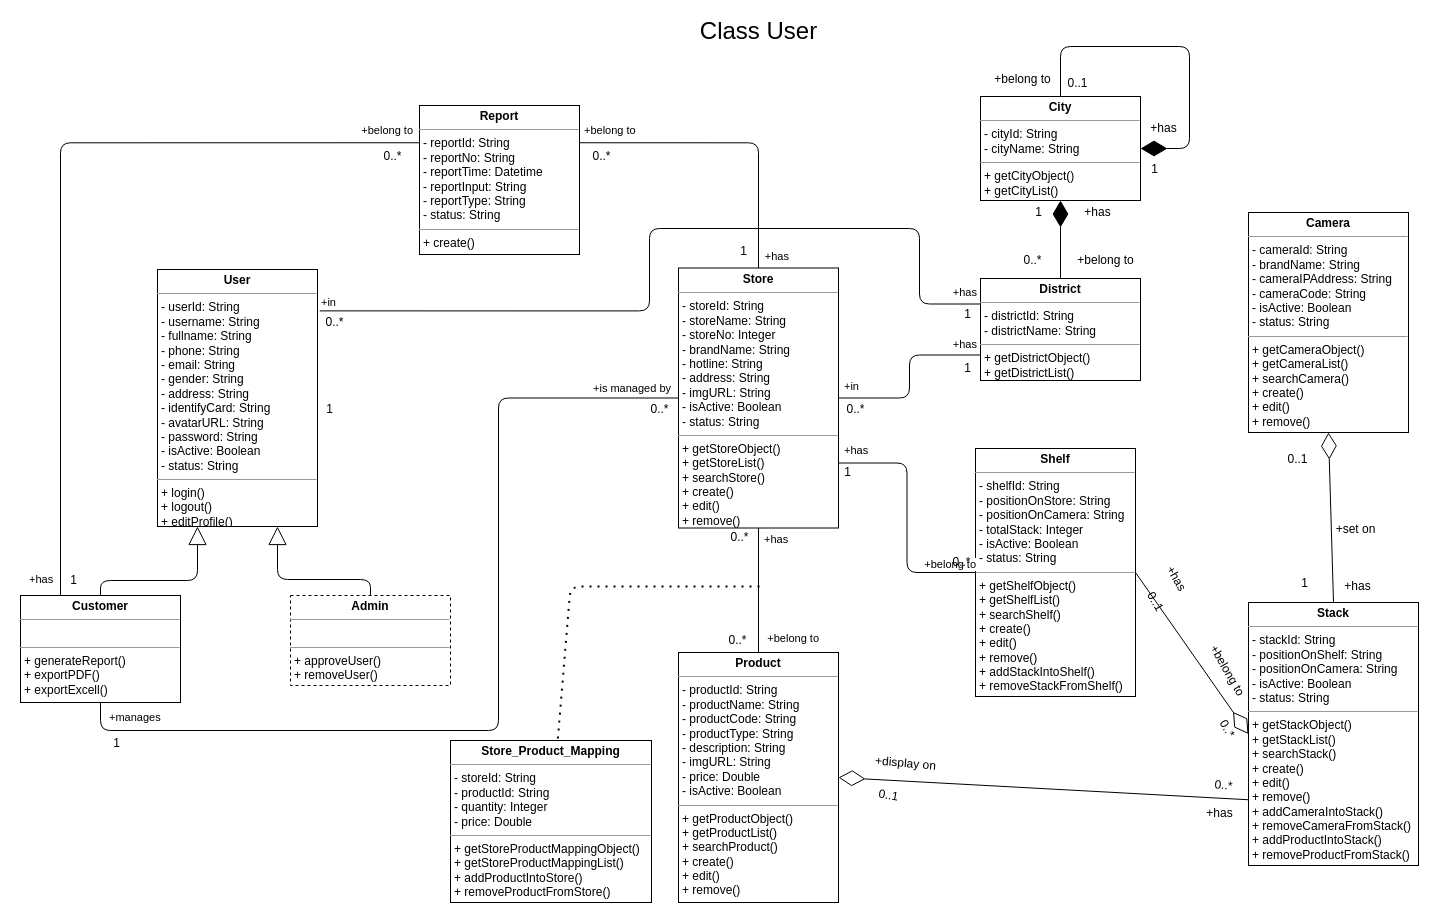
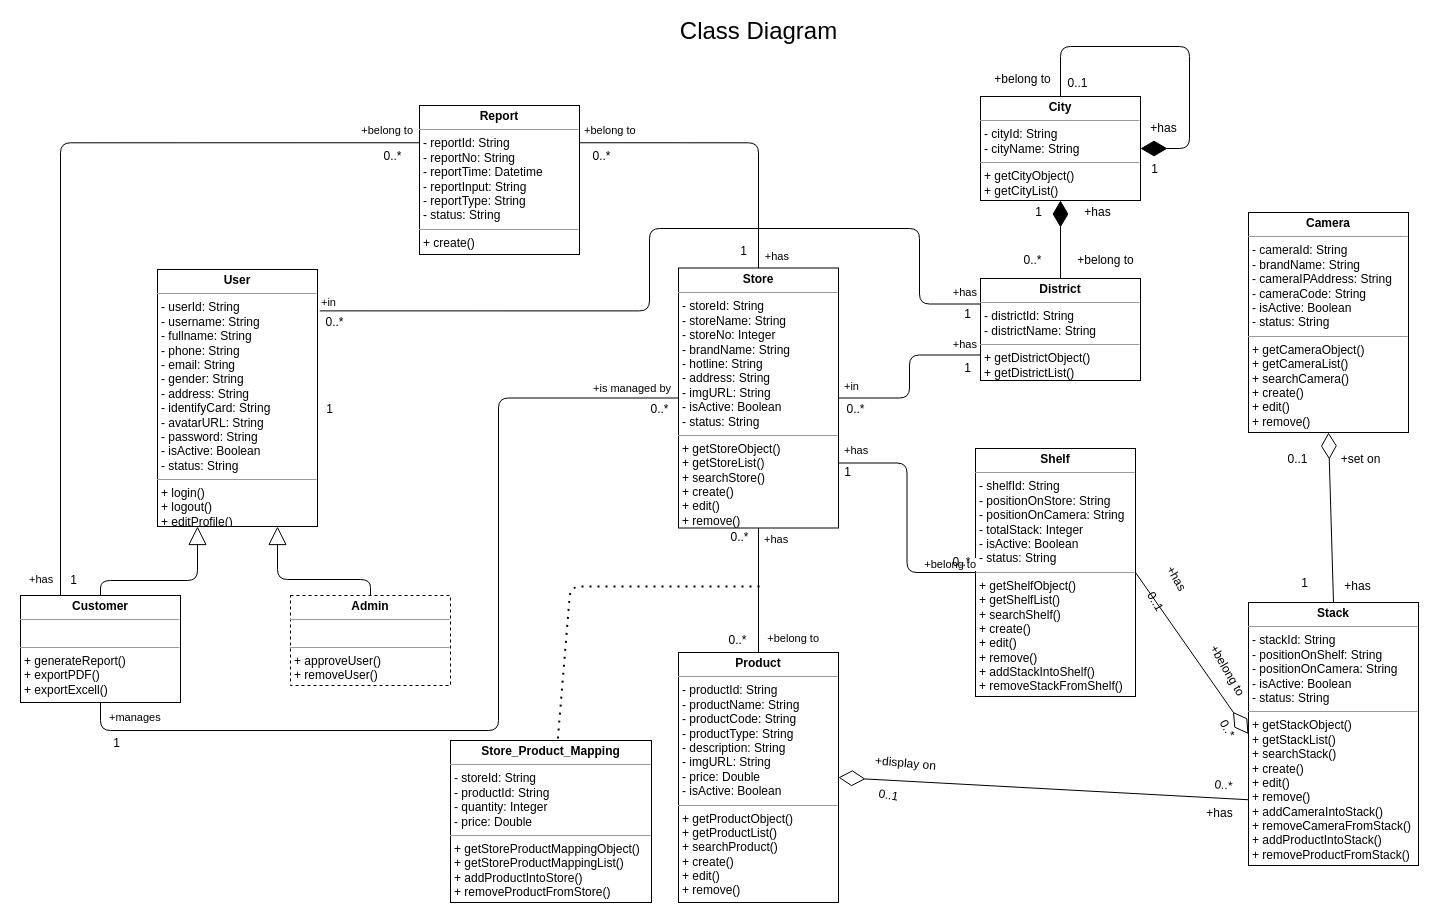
(759, 32) -> (759, 32)
(1356, 530) -> (1361, 460)
